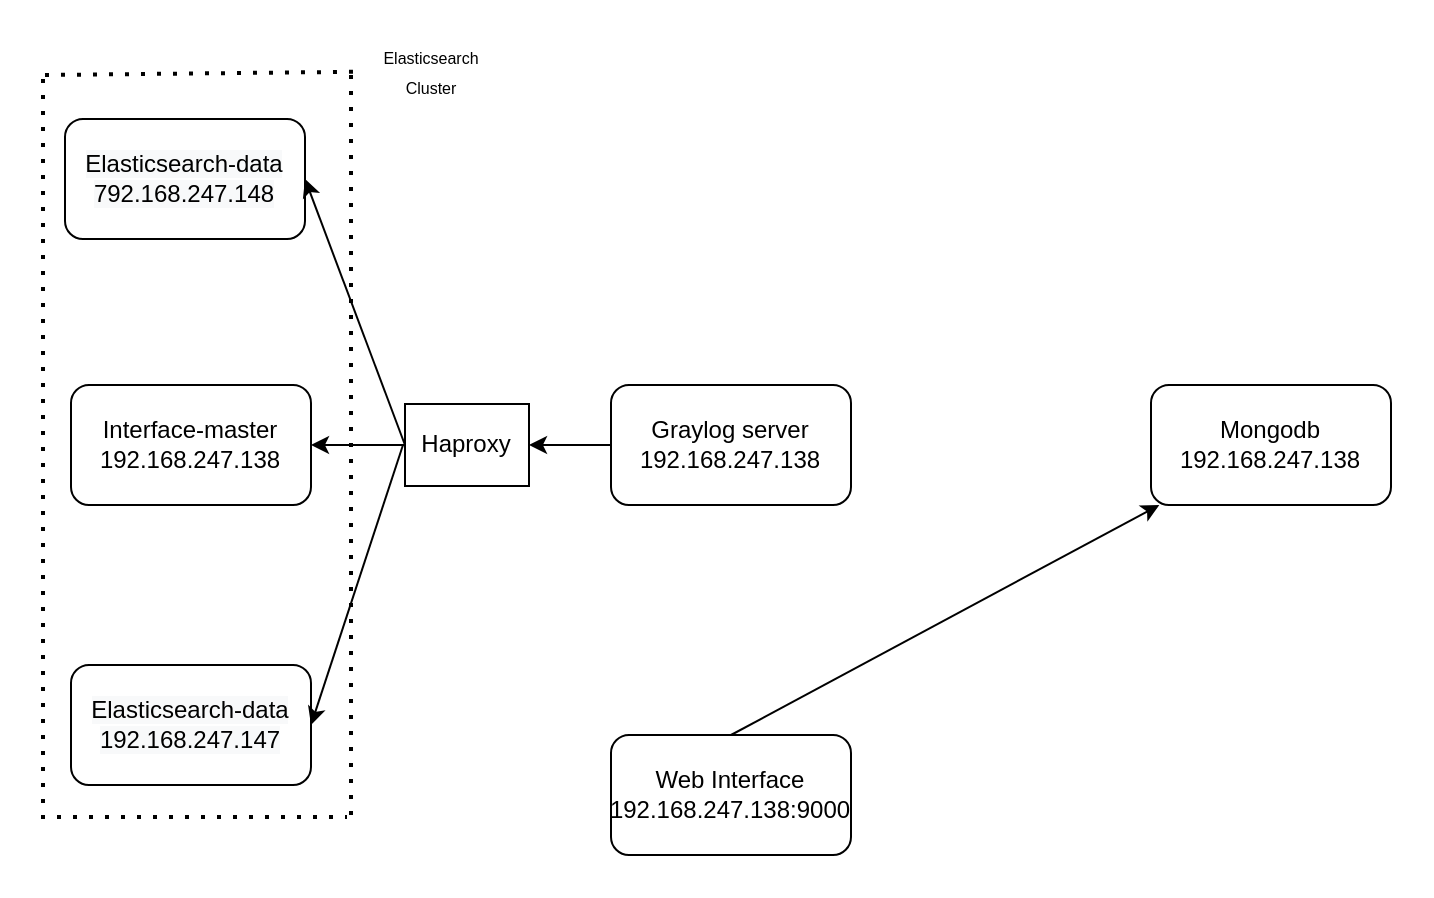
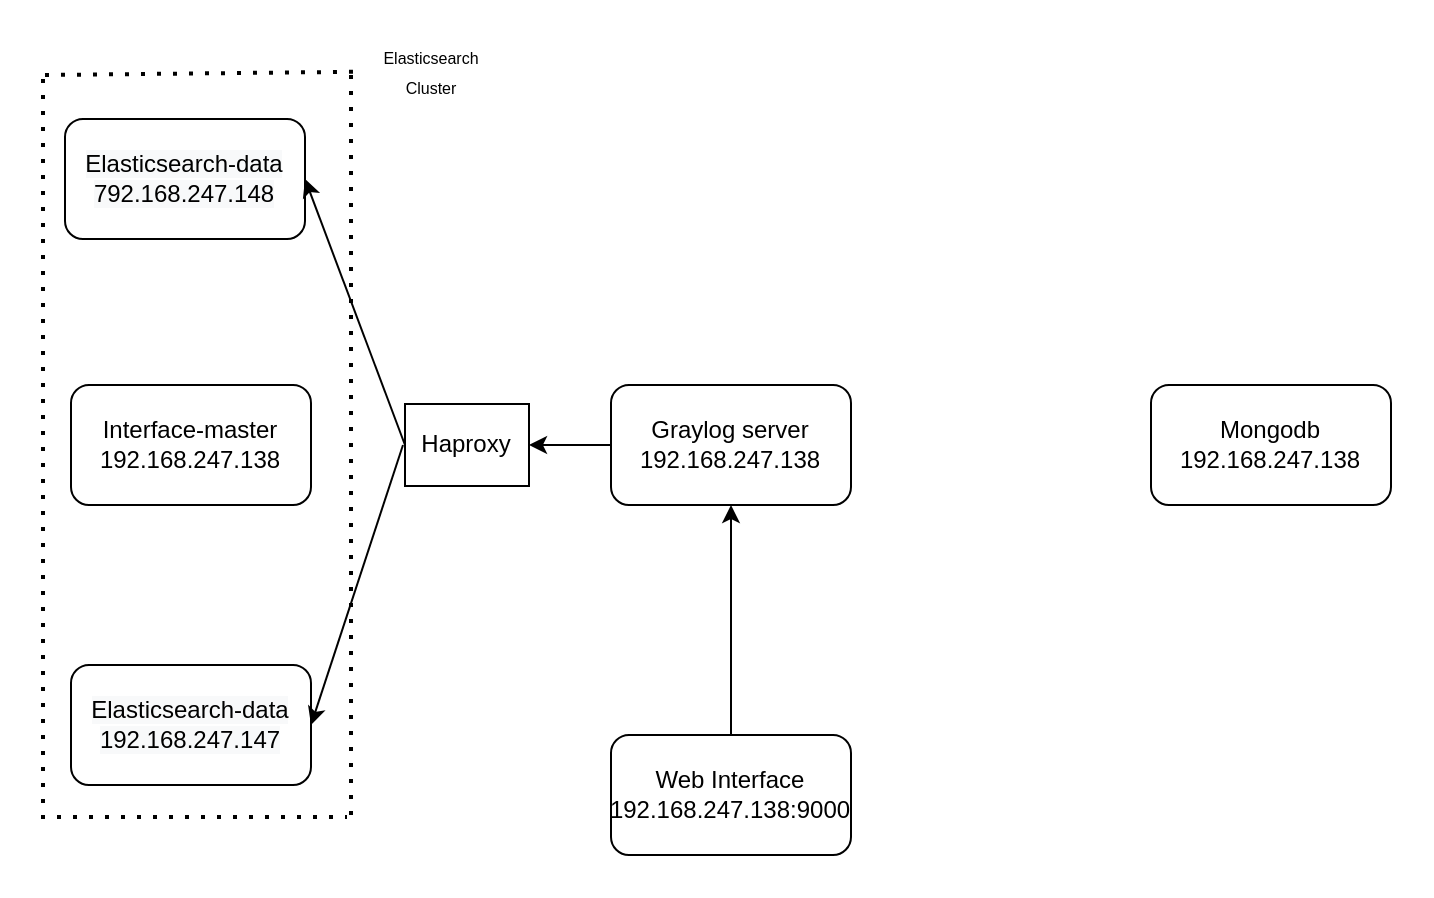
(365, 445) -> none
(939, 623) -> (731, 627)
